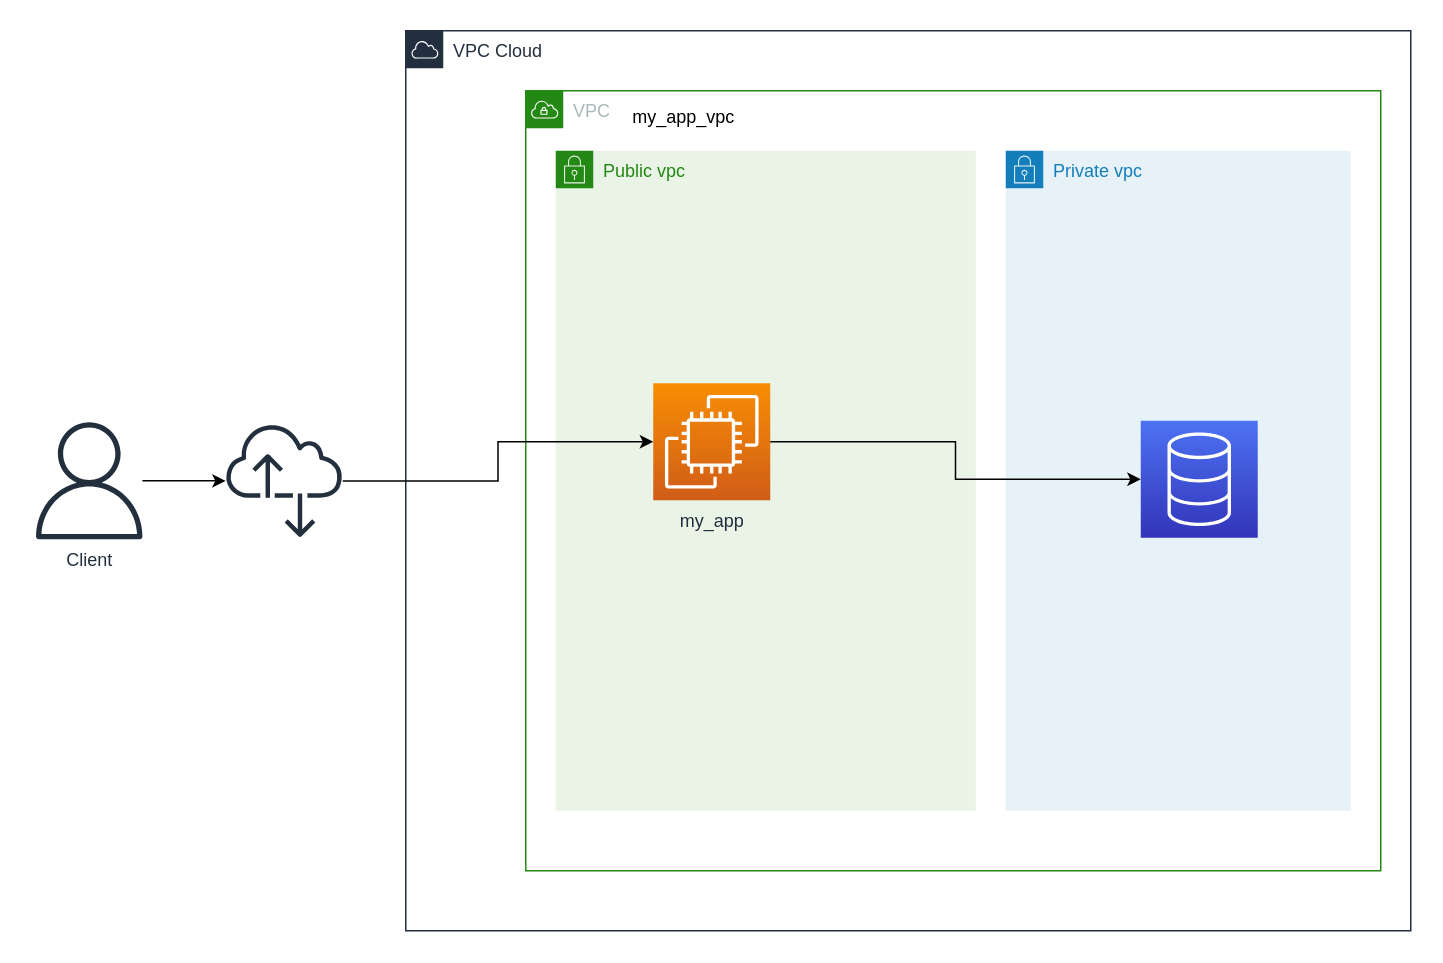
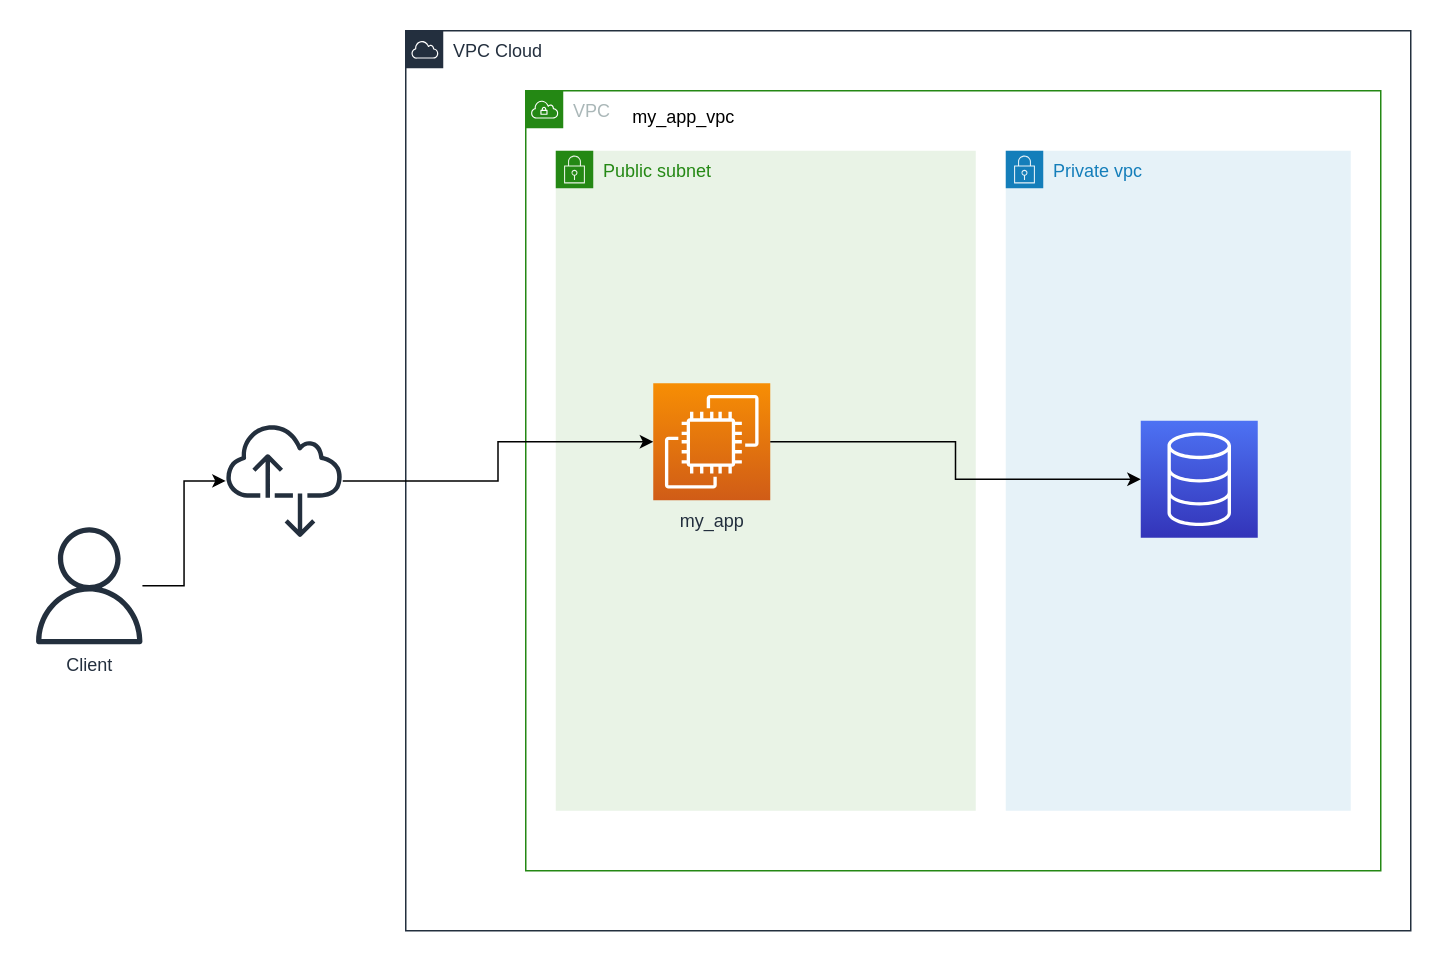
(647, 172) -> (662, 172)
(89, 481) -> (89, 586)
